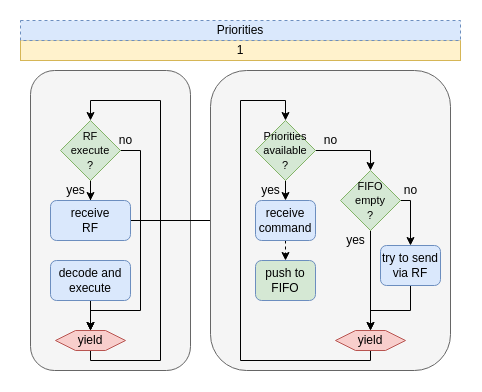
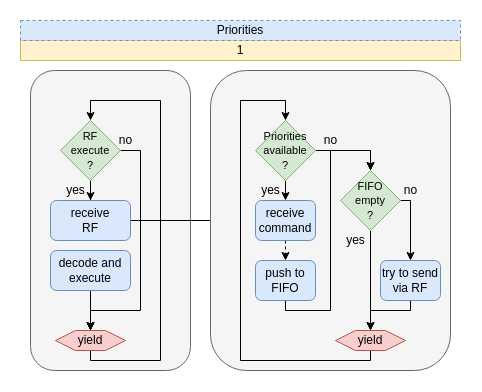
none -> (331, 259)
(411, 266) -> (411, 281)
(91, 281) -> (91, 271)
(286, 281) -> (286, 281)
